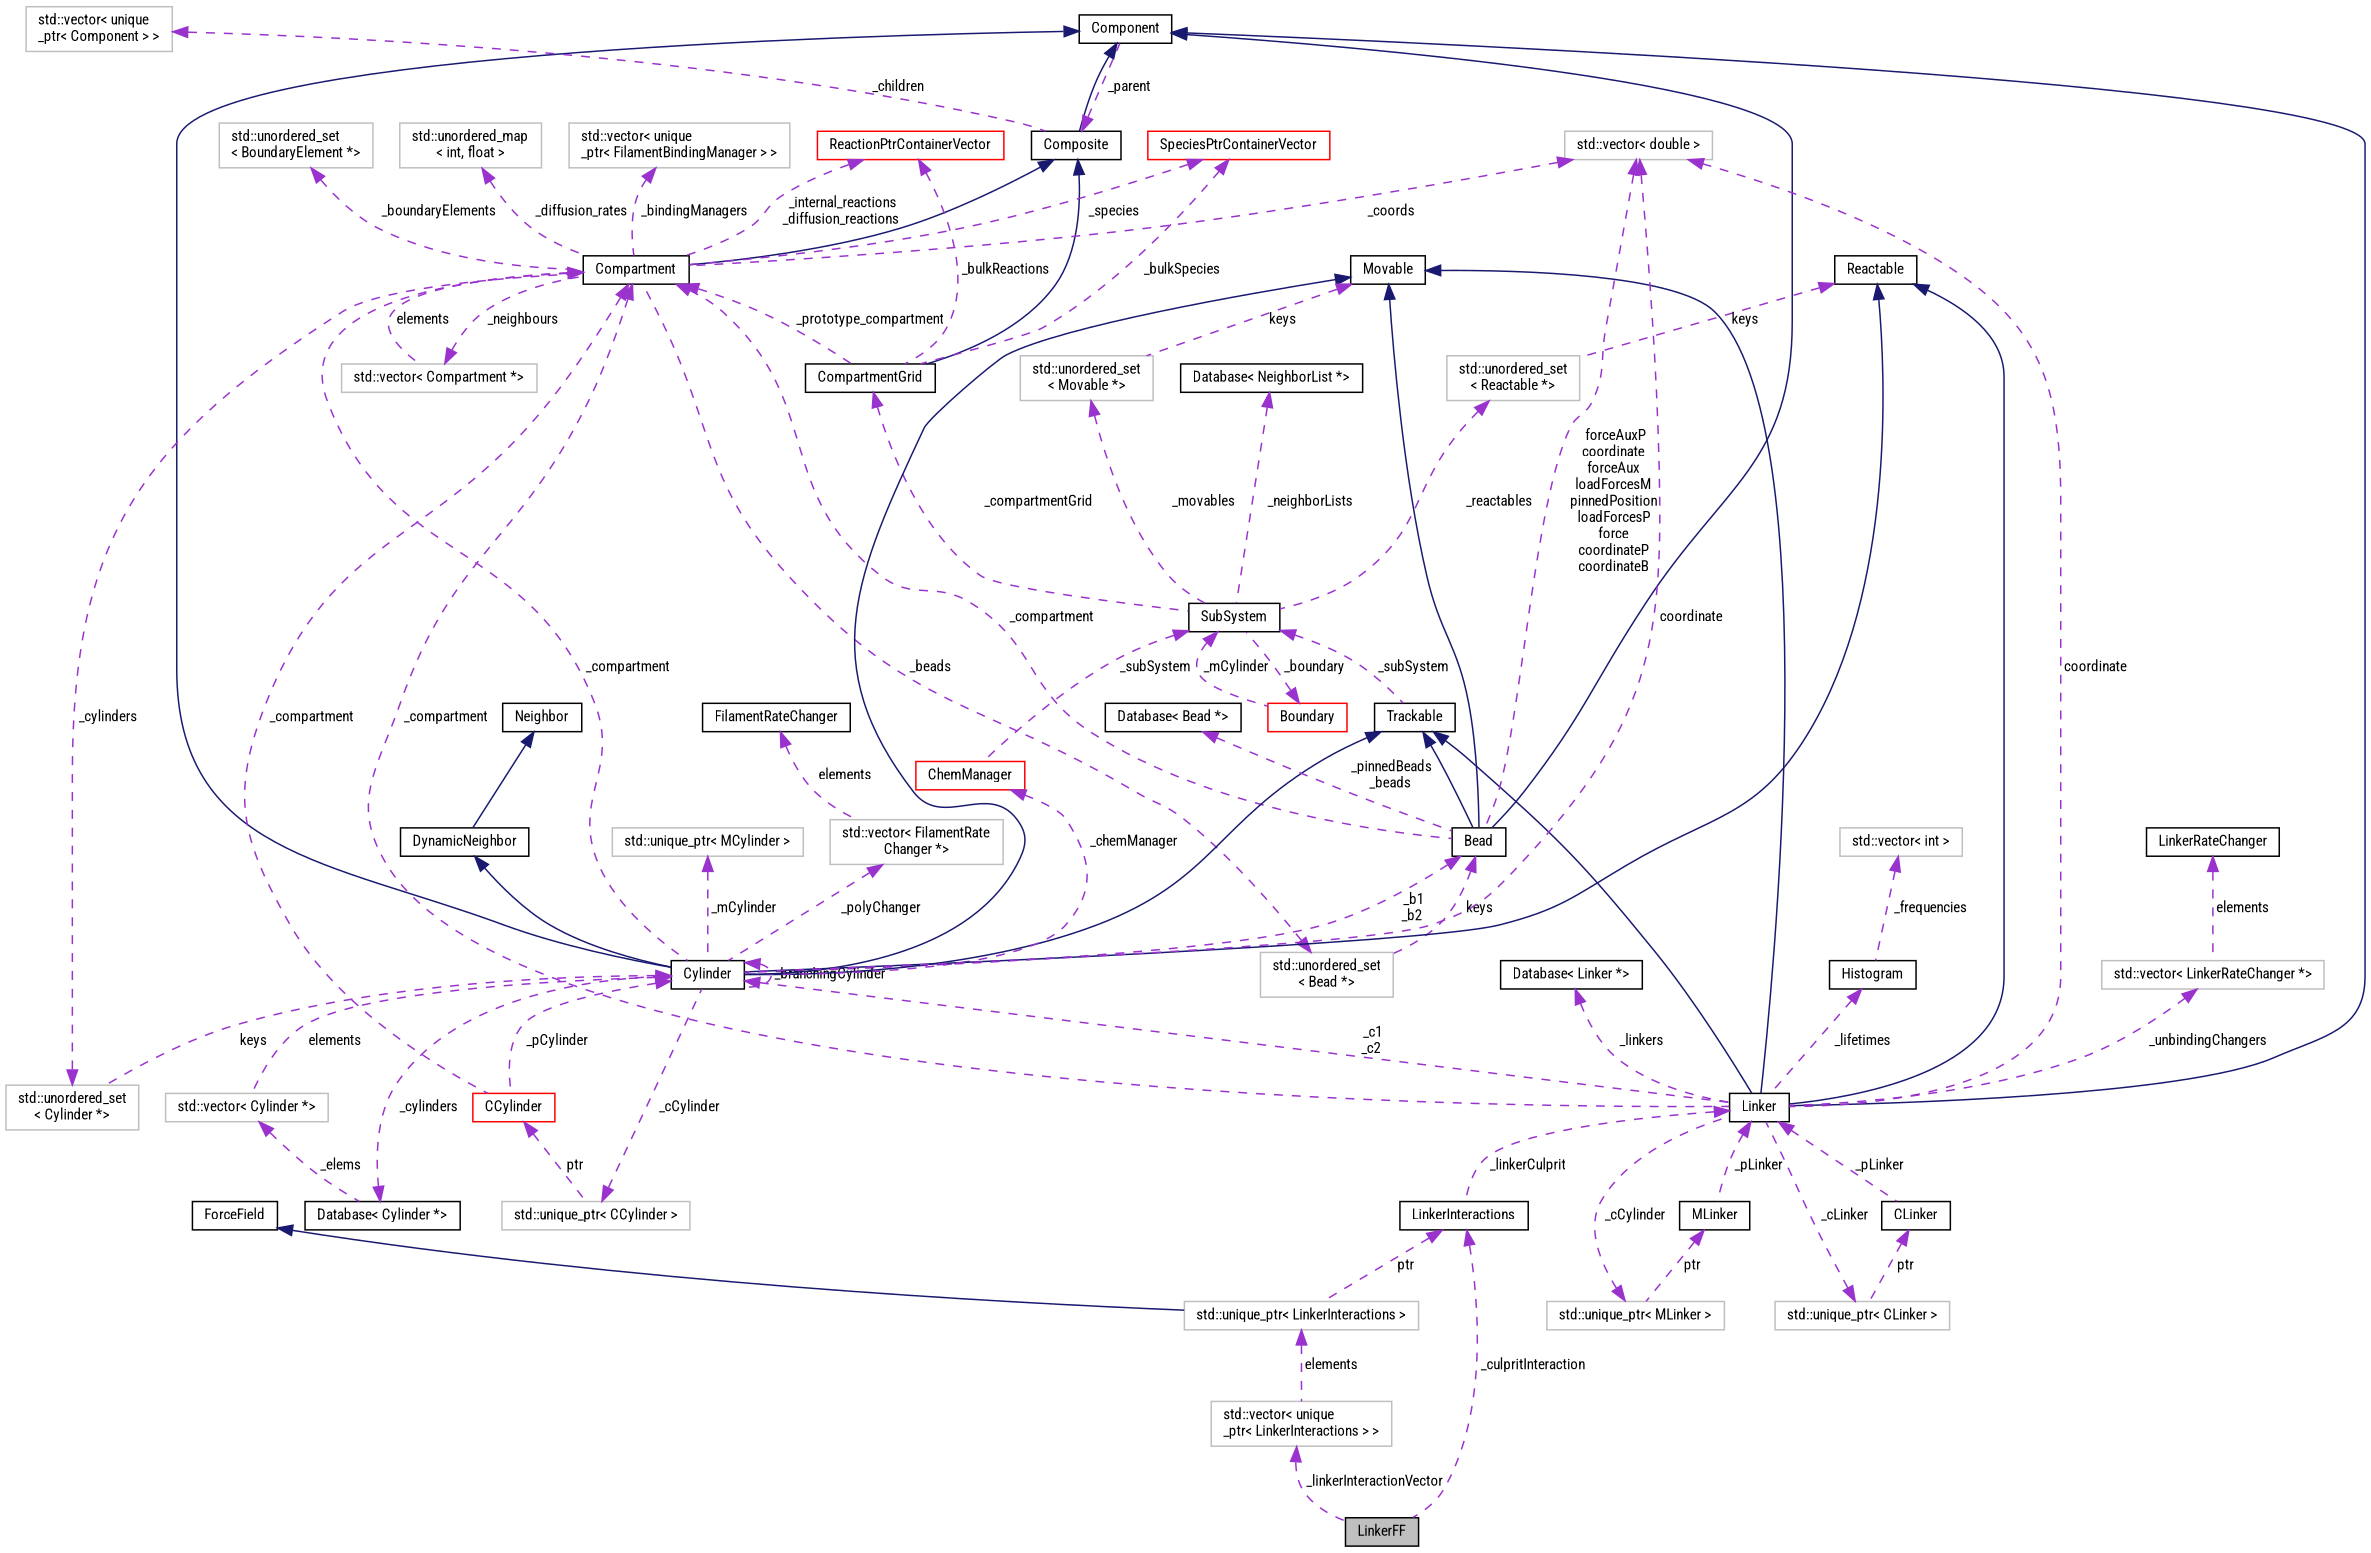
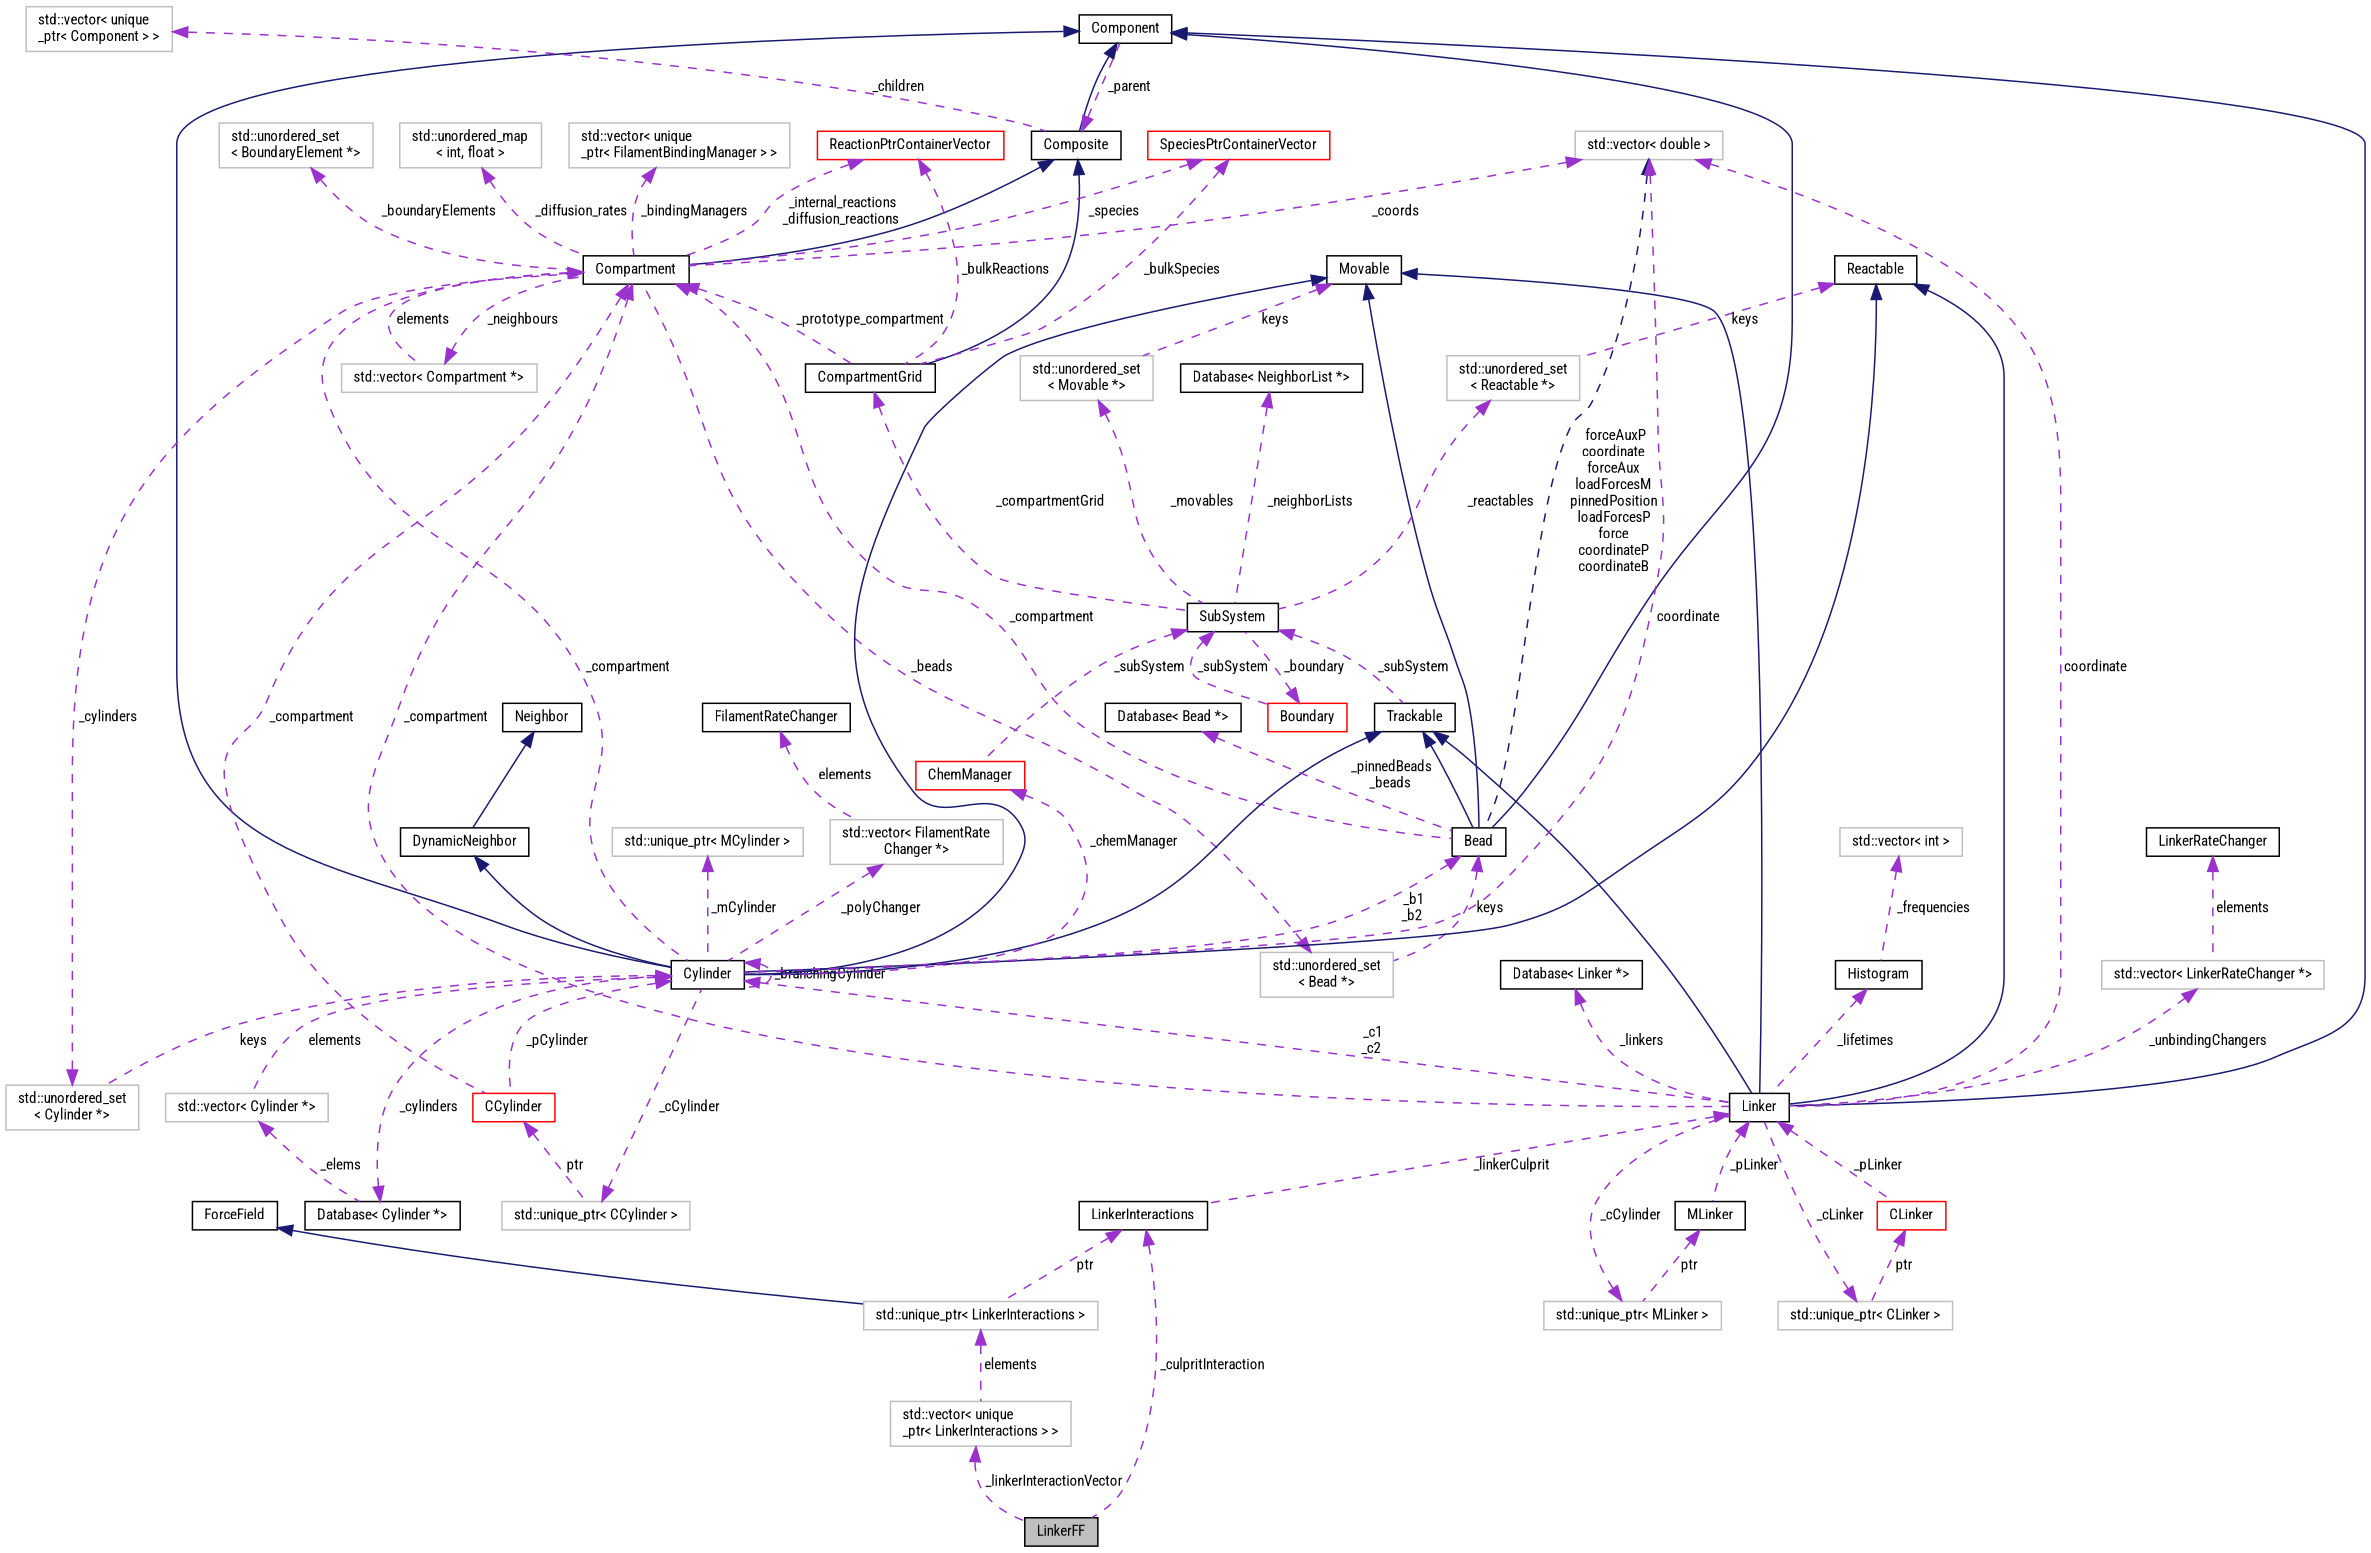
(1549, 497) -> (1550, 495)
(1234, 668) -> (1231, 668)
(1916, 1216) -> (1912, 1216)
